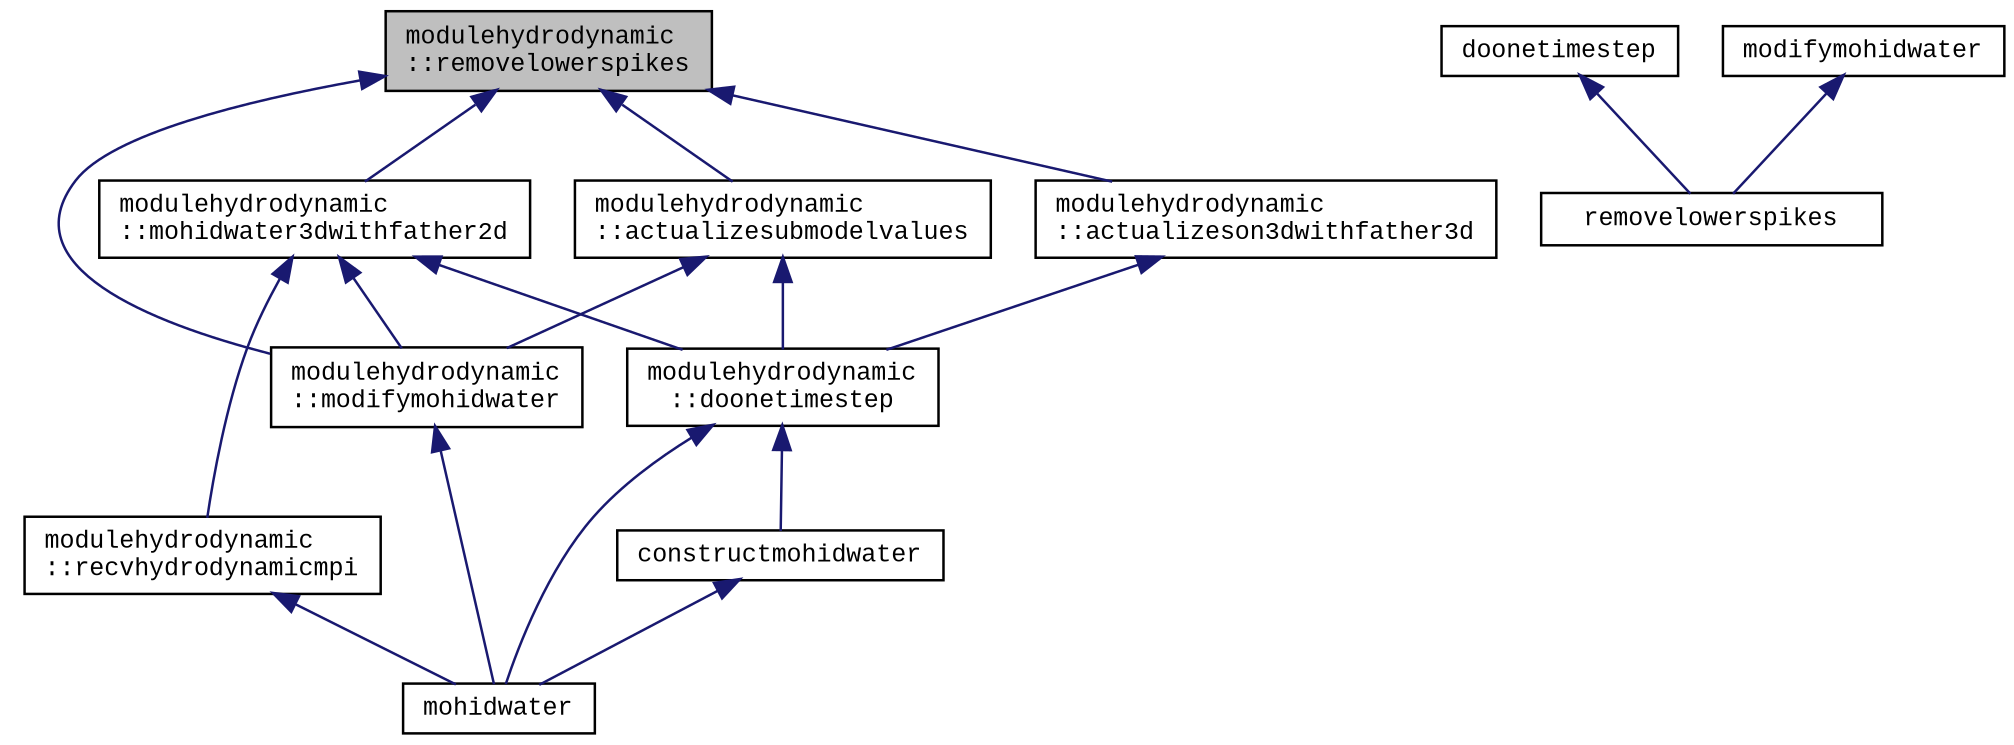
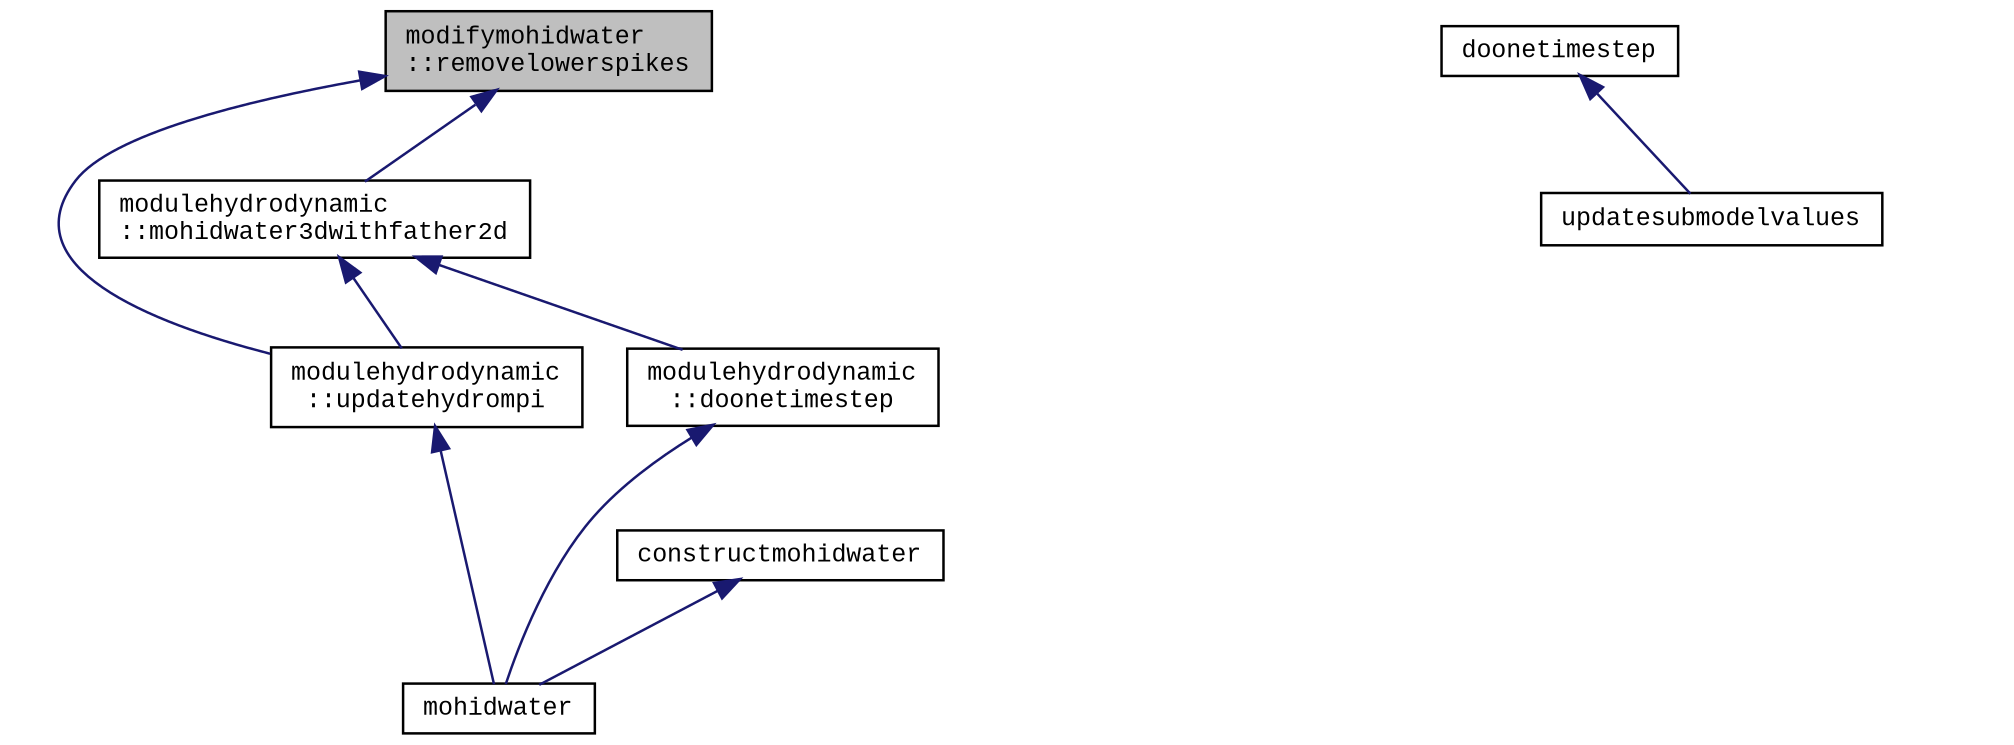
(549, 51) -> (549, 51)
(1864, 51) -> none
(783, 219) -> none
(1266, 219) -> none
(1712, 219) -> (1712, 219)
(427, 387) -> (427, 387)
(781, 491) -> none
(203, 555) -> none
